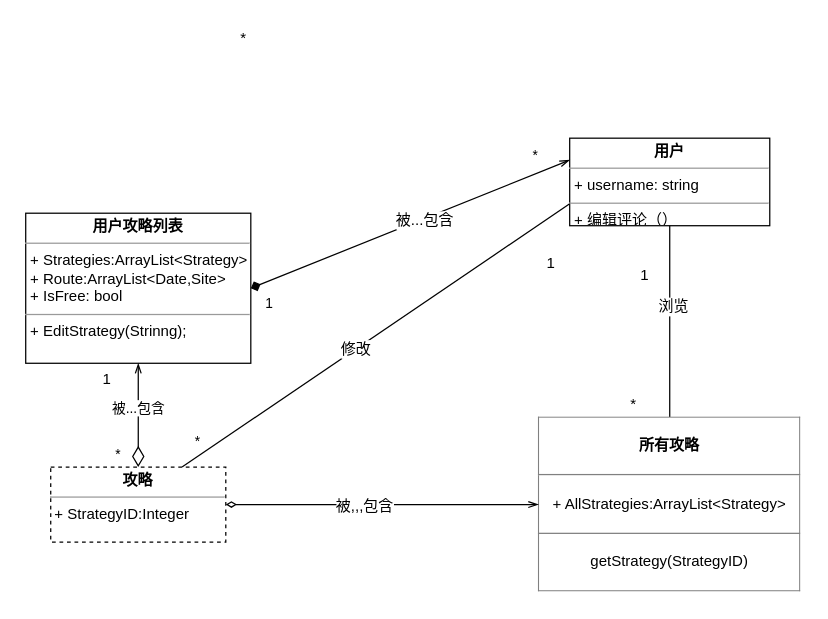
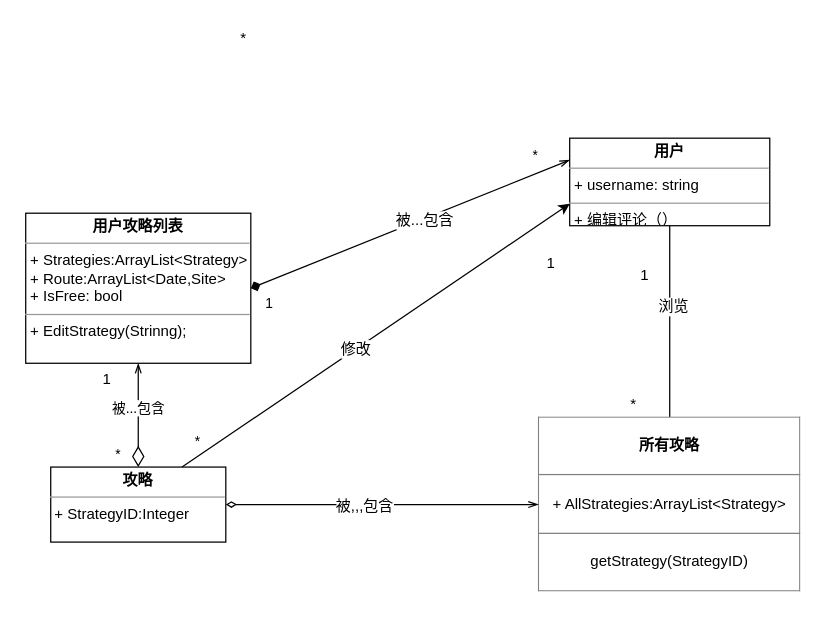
(565, 207) -> (562, 209)
(138, 504) -> (138, 504)
